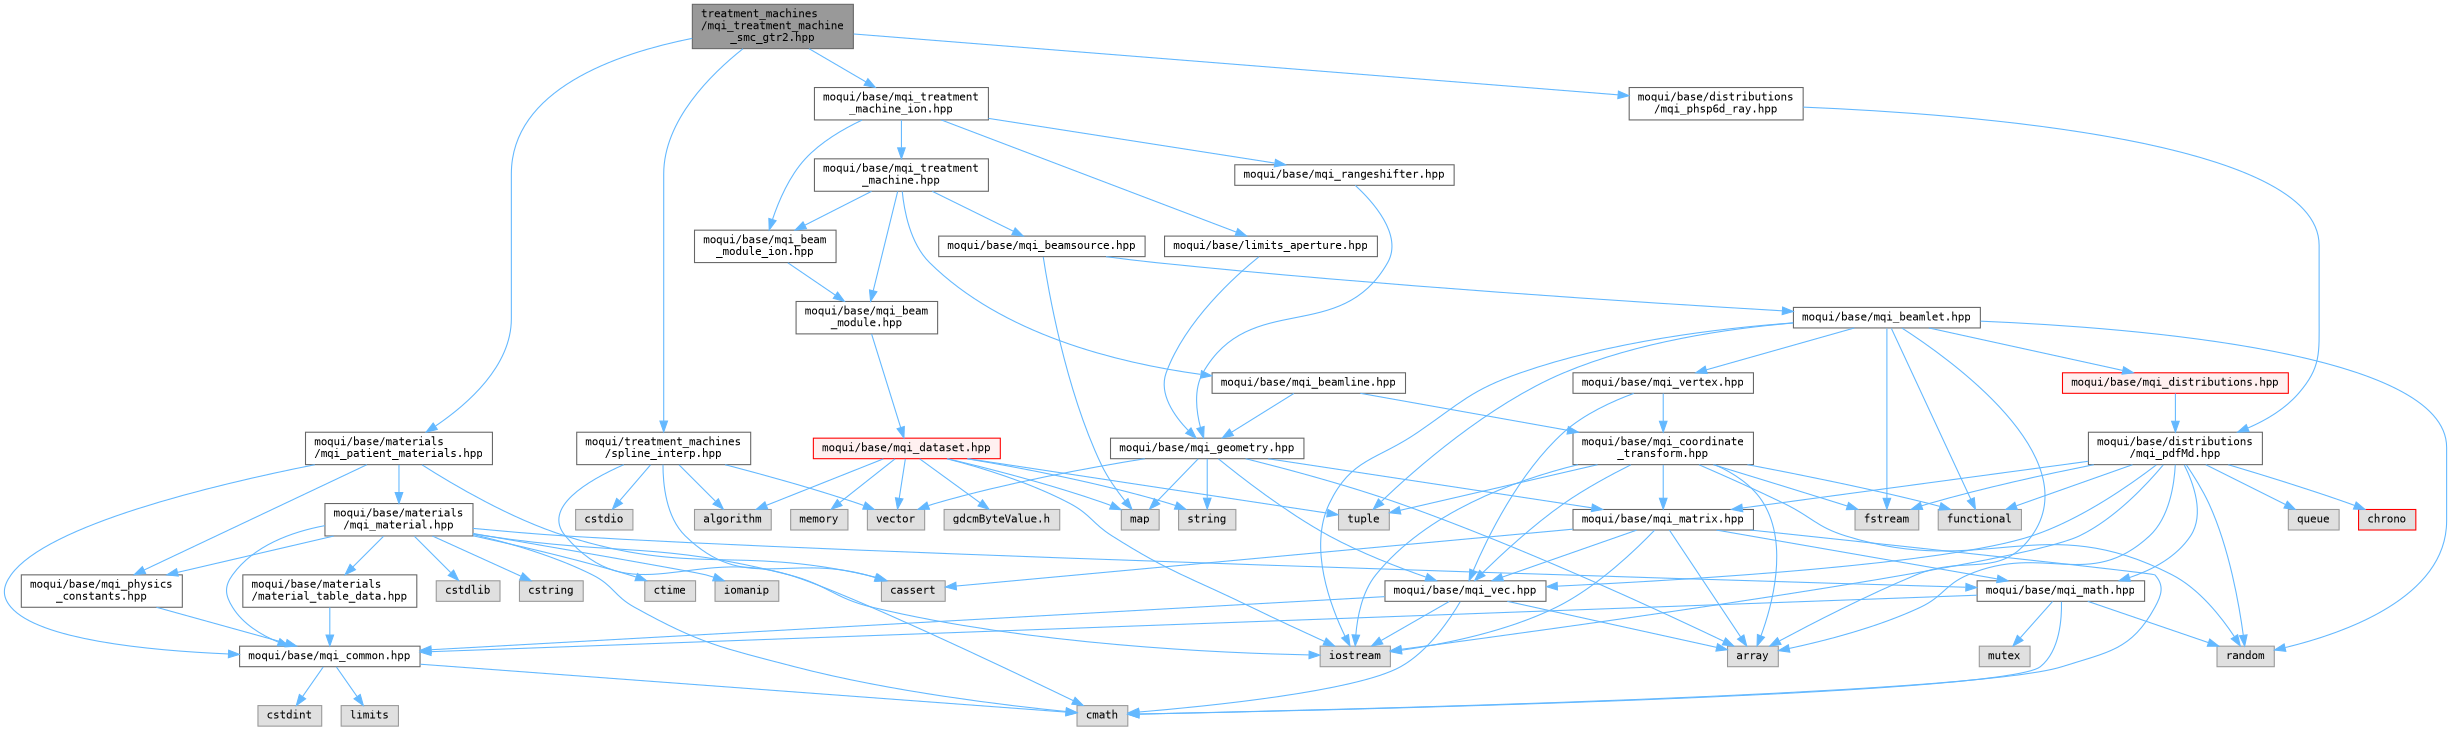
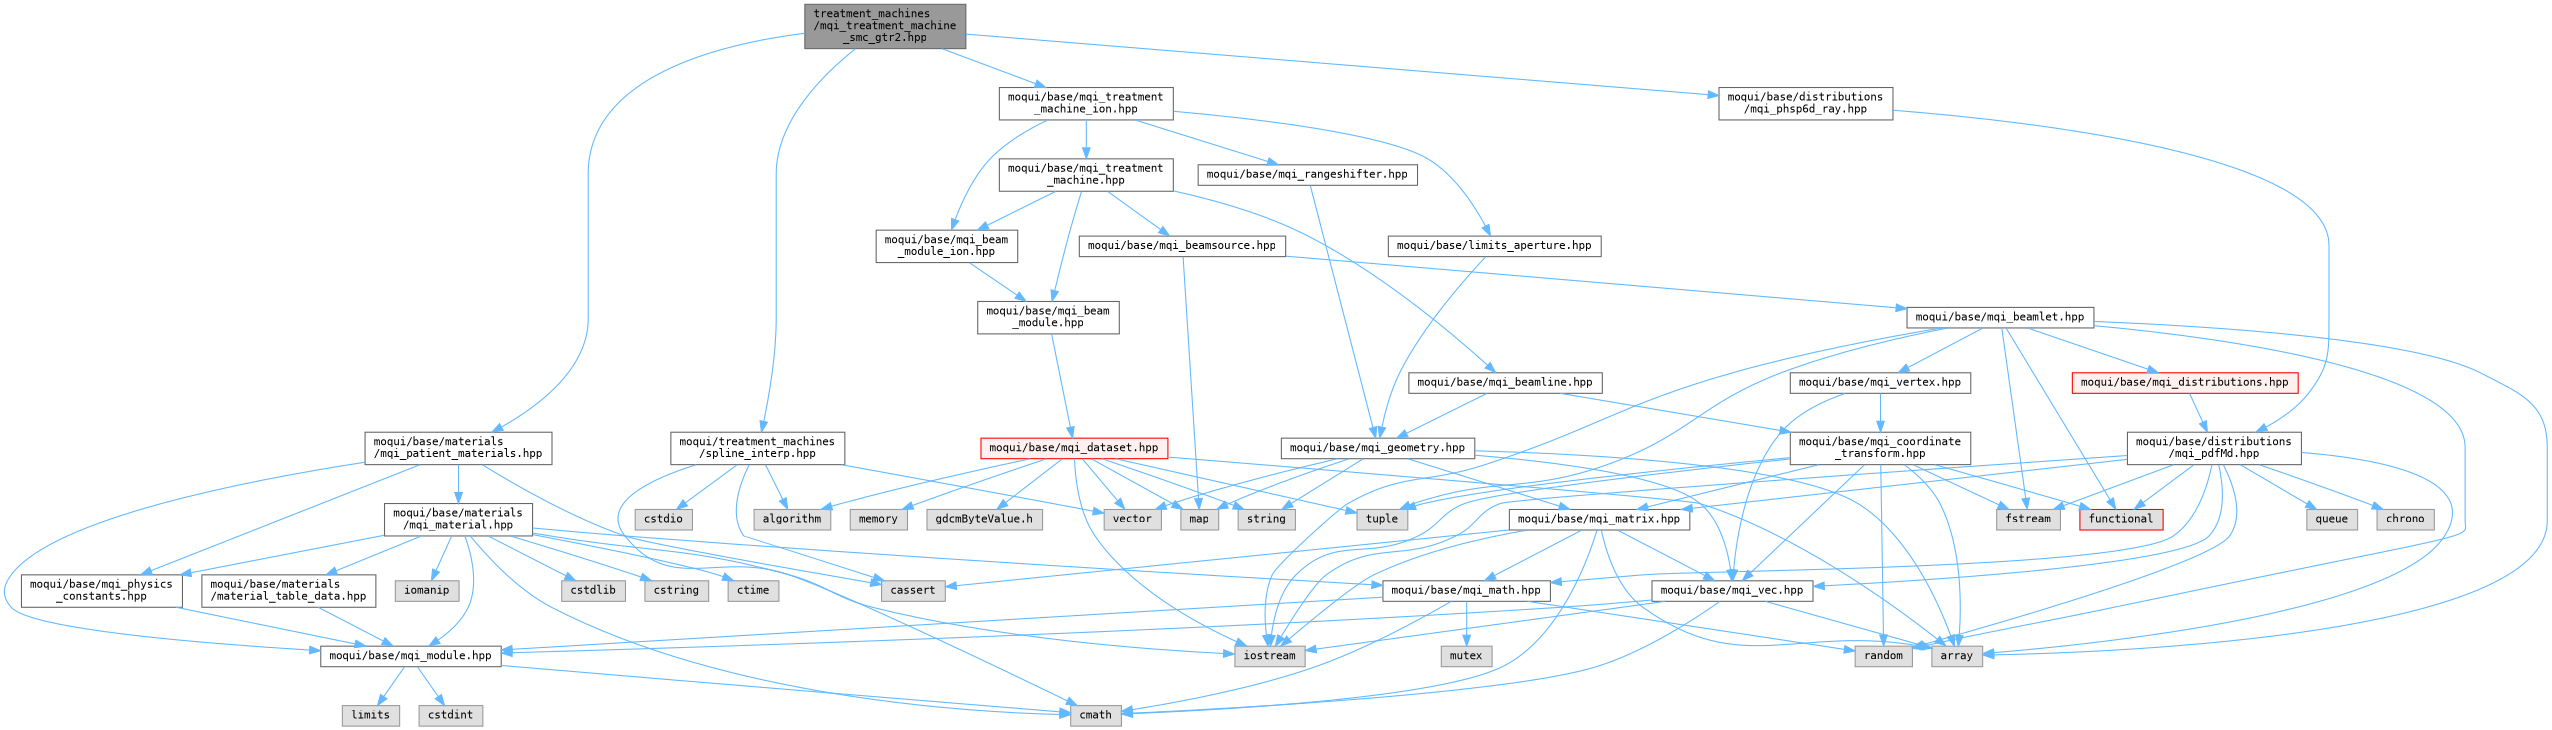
none -> (1651, 498)
(1980, 520) -> (2121, 520)
(2387, 520) -> (2406, 520)
(330, 656) -> (411, 656)
